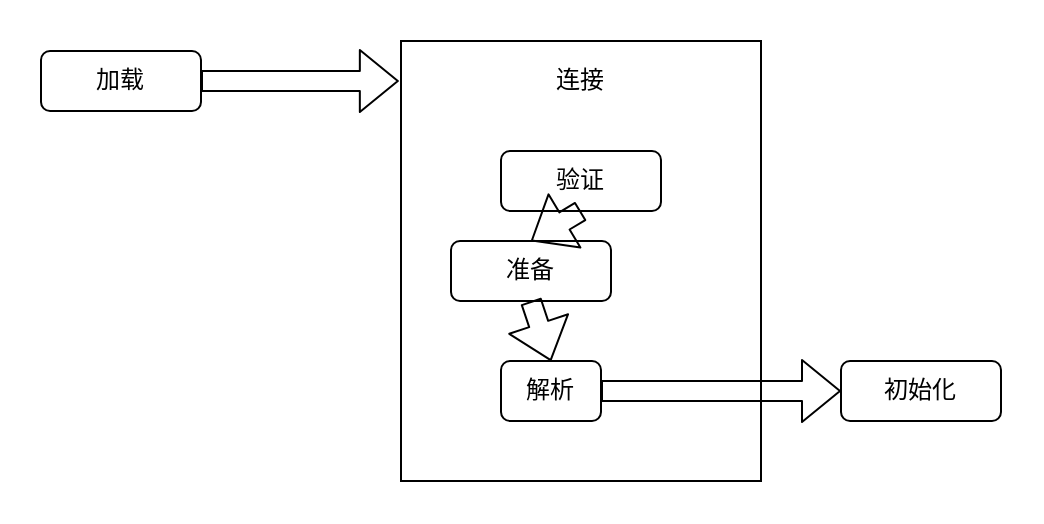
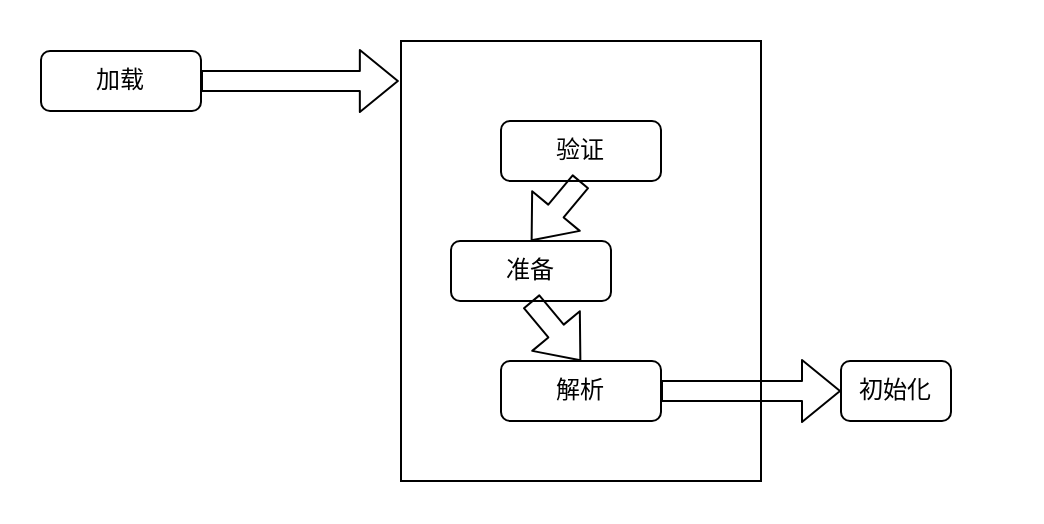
(581, 81) -> none
(581, 181) -> (581, 151)
(551, 391) -> (581, 391)
(921, 391) -> (896, 391)
